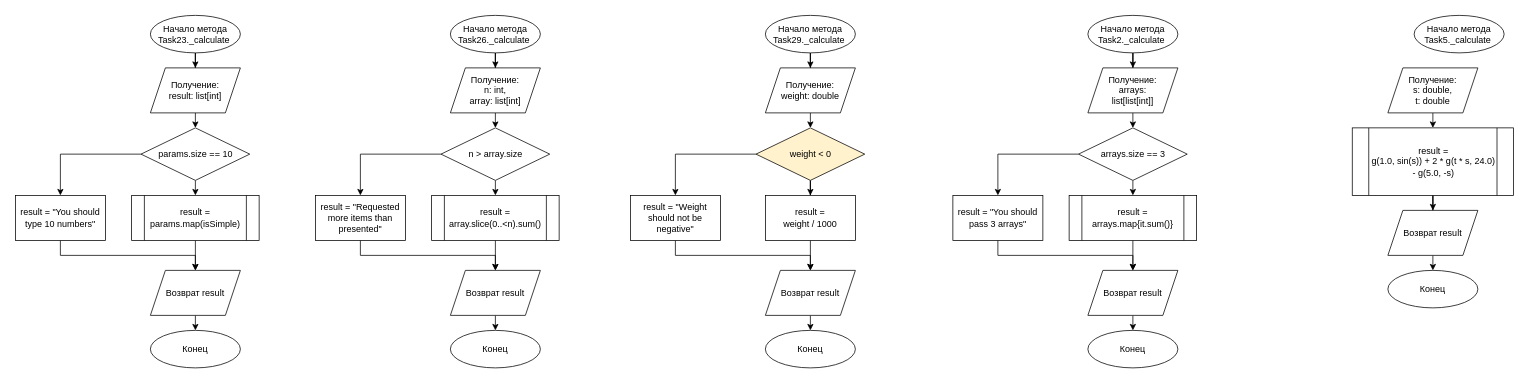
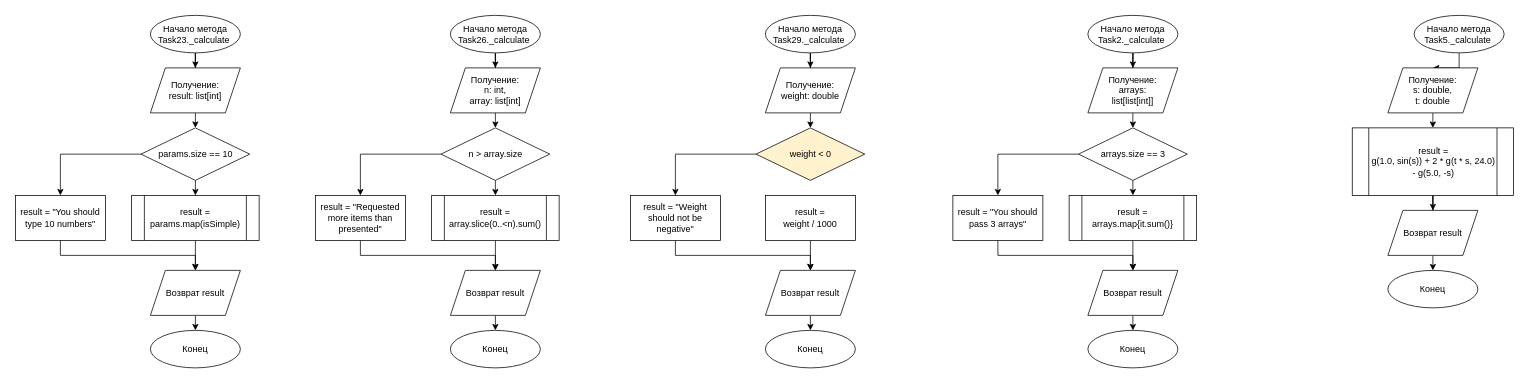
none -> (1439, 68)
(810, 190) -> none
